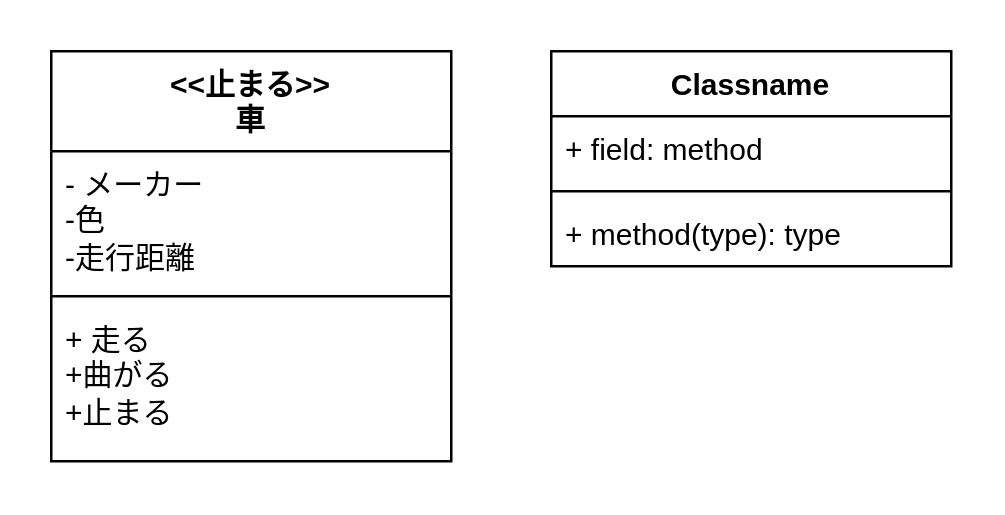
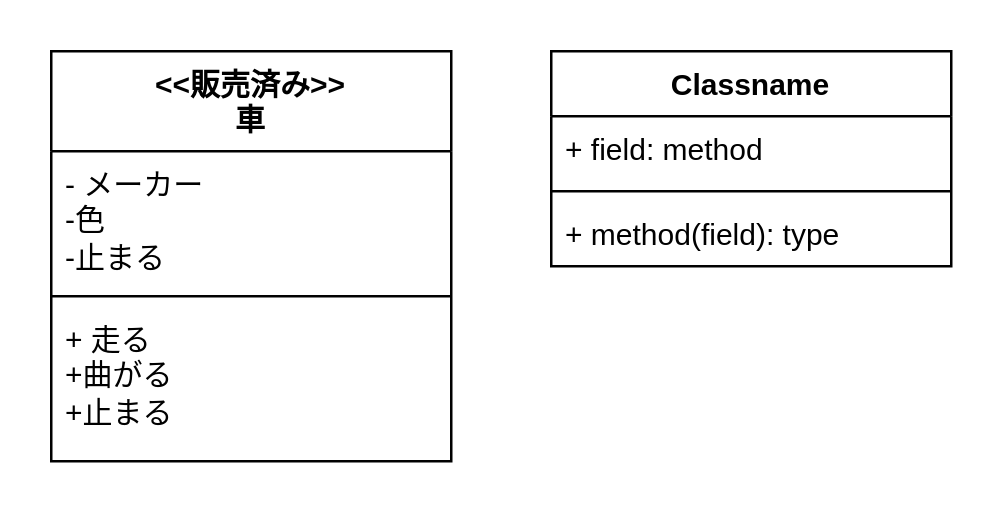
(251, 105) -> (251, 105)
(139, 223) -> (139, 223)
(723, 237) -> (723, 237)
